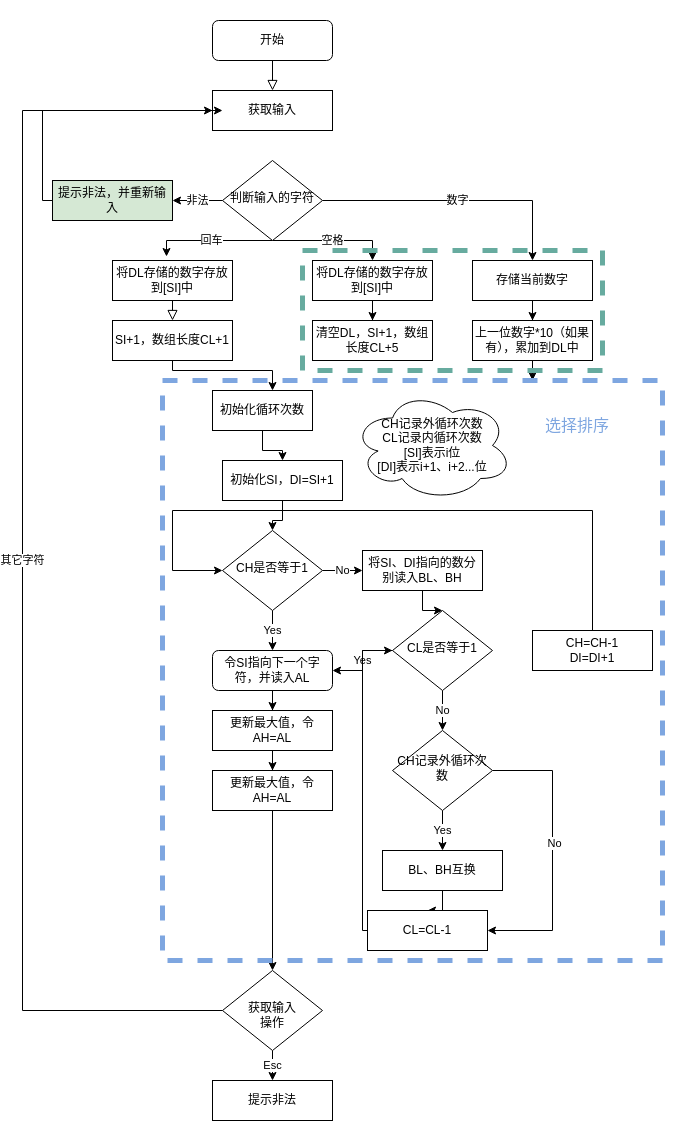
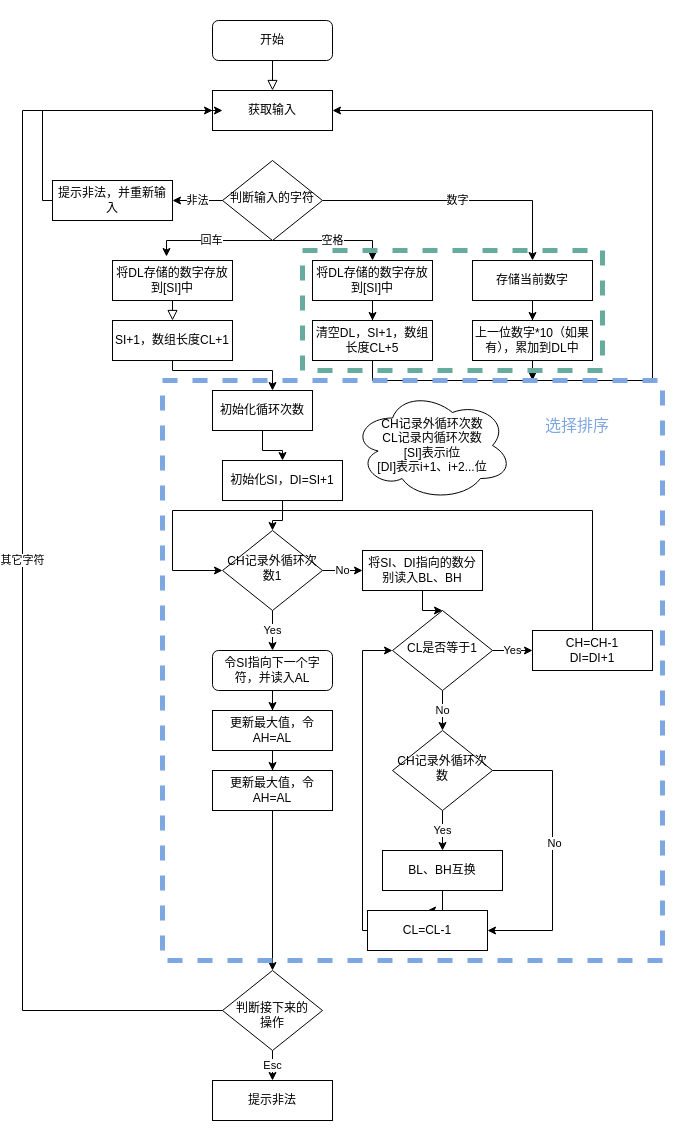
none -> (630, 111)
(113, 201) -> (113, 201)
(273, 569) -> (273, 569)
(350, 671) -> (509, 651)
(273, 1009) -> (273, 1009)
